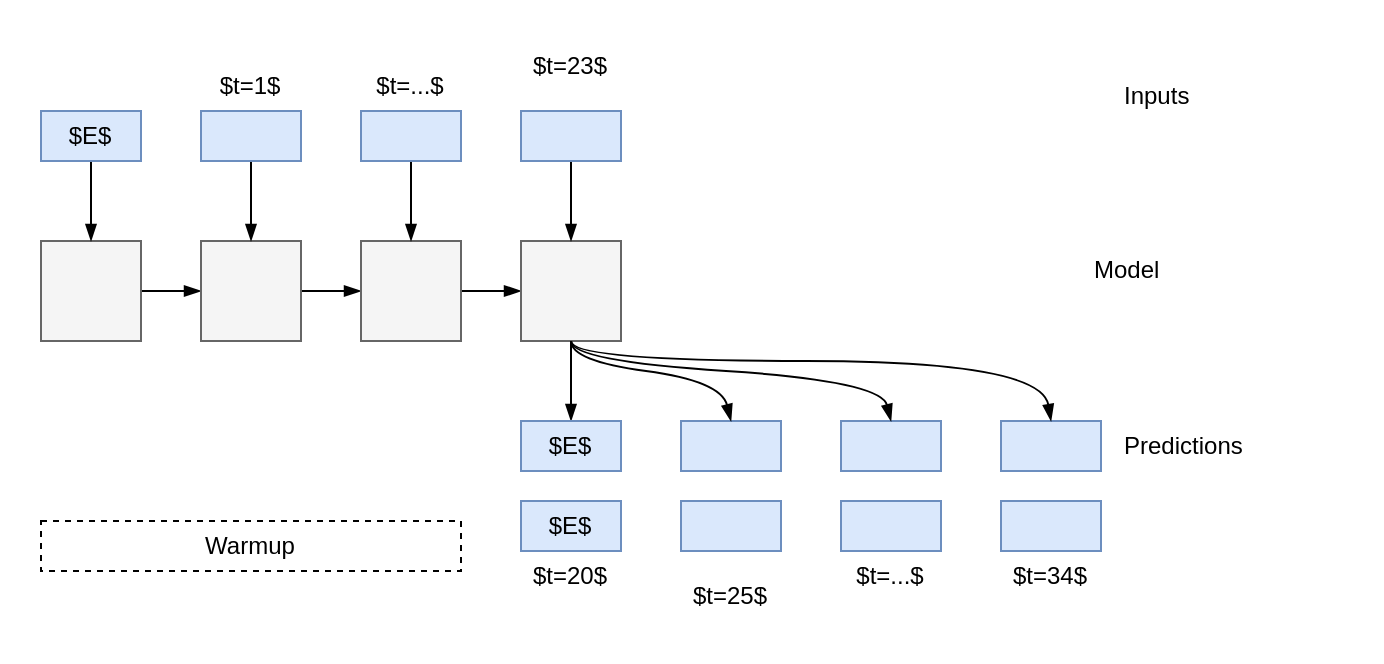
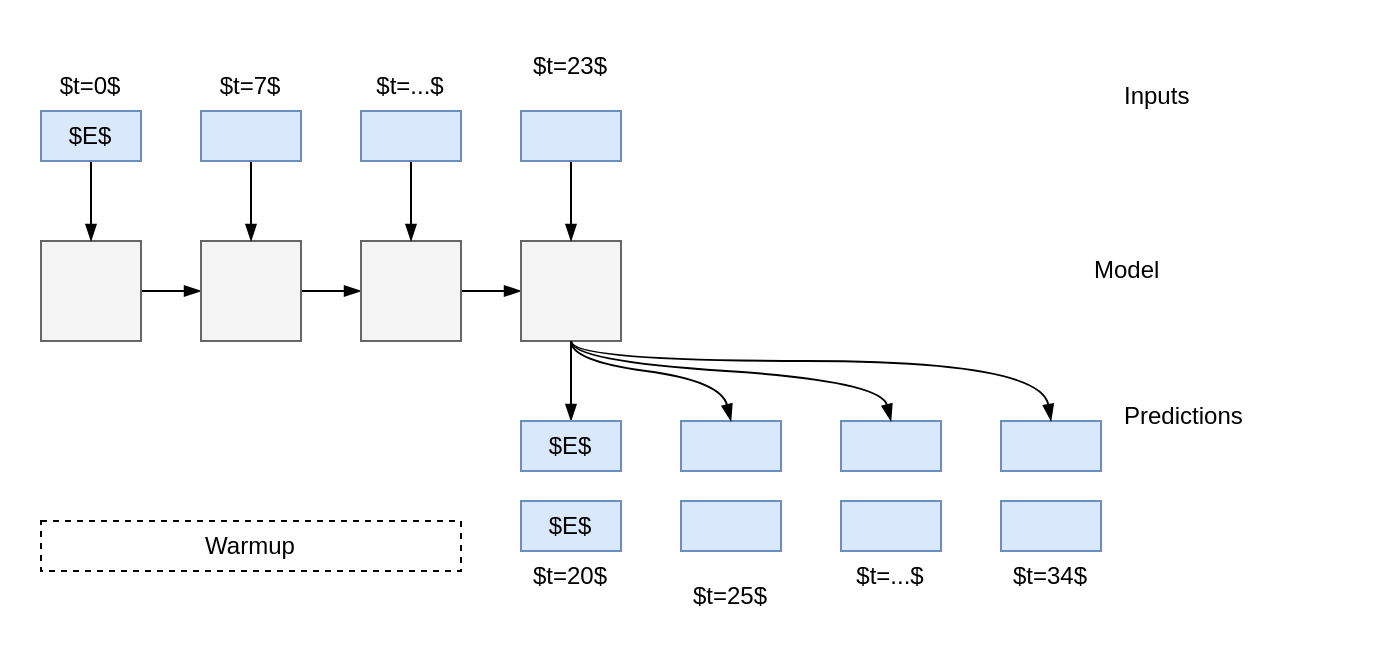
none -> (91, 86)
(251, 87) -> (251, 87)
(1231, 446) -> (1231, 416)
